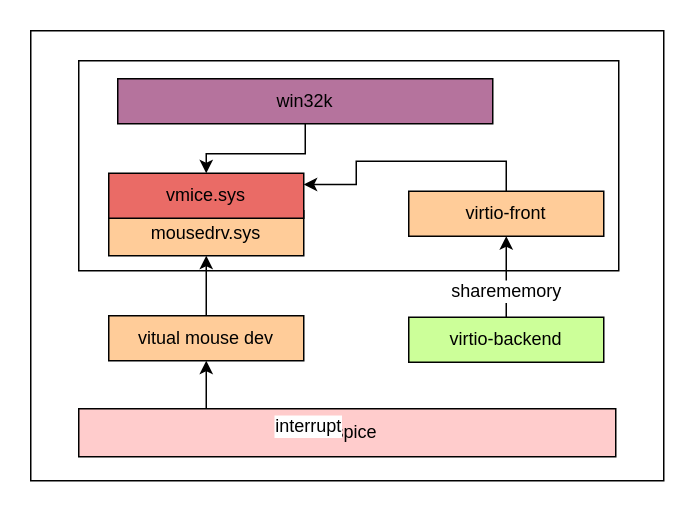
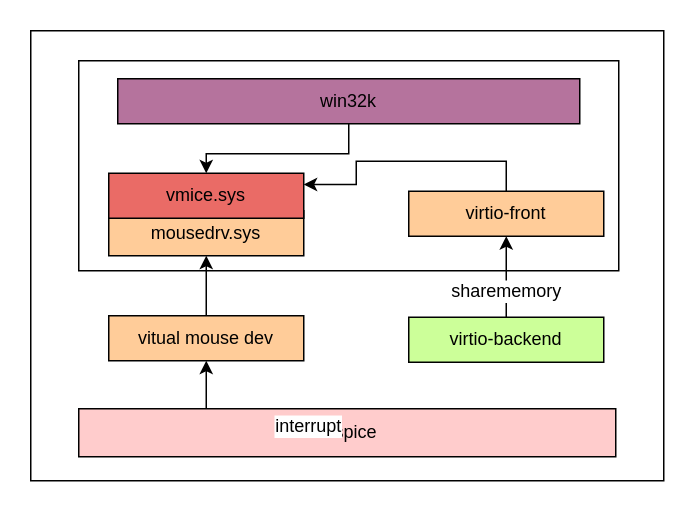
(305, 101) -> (349, 101)
